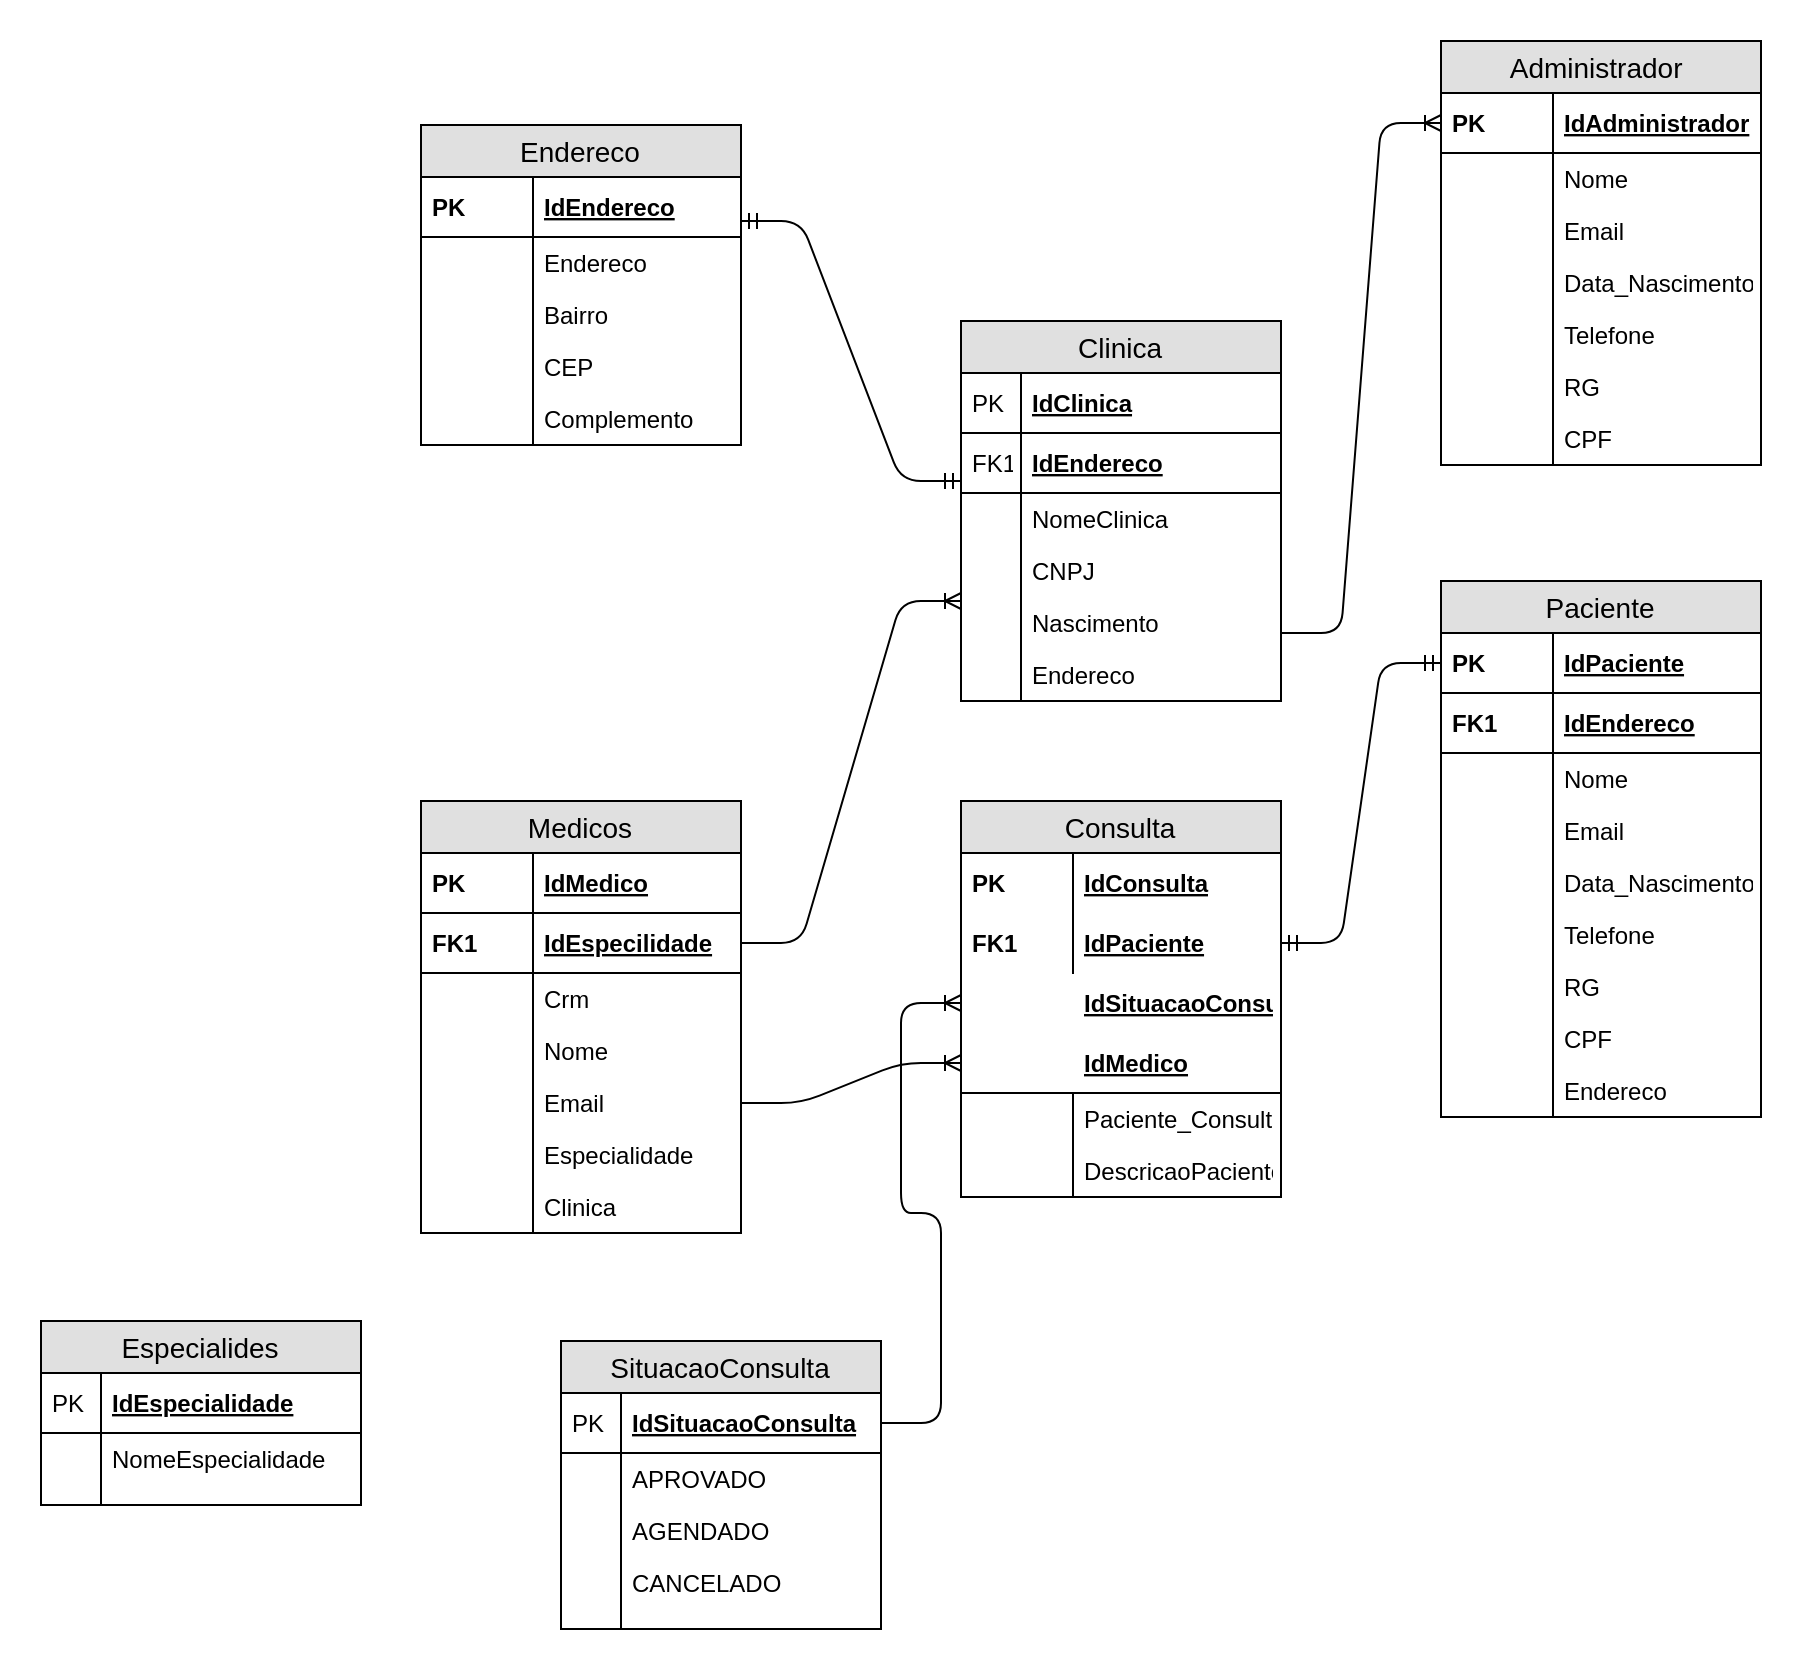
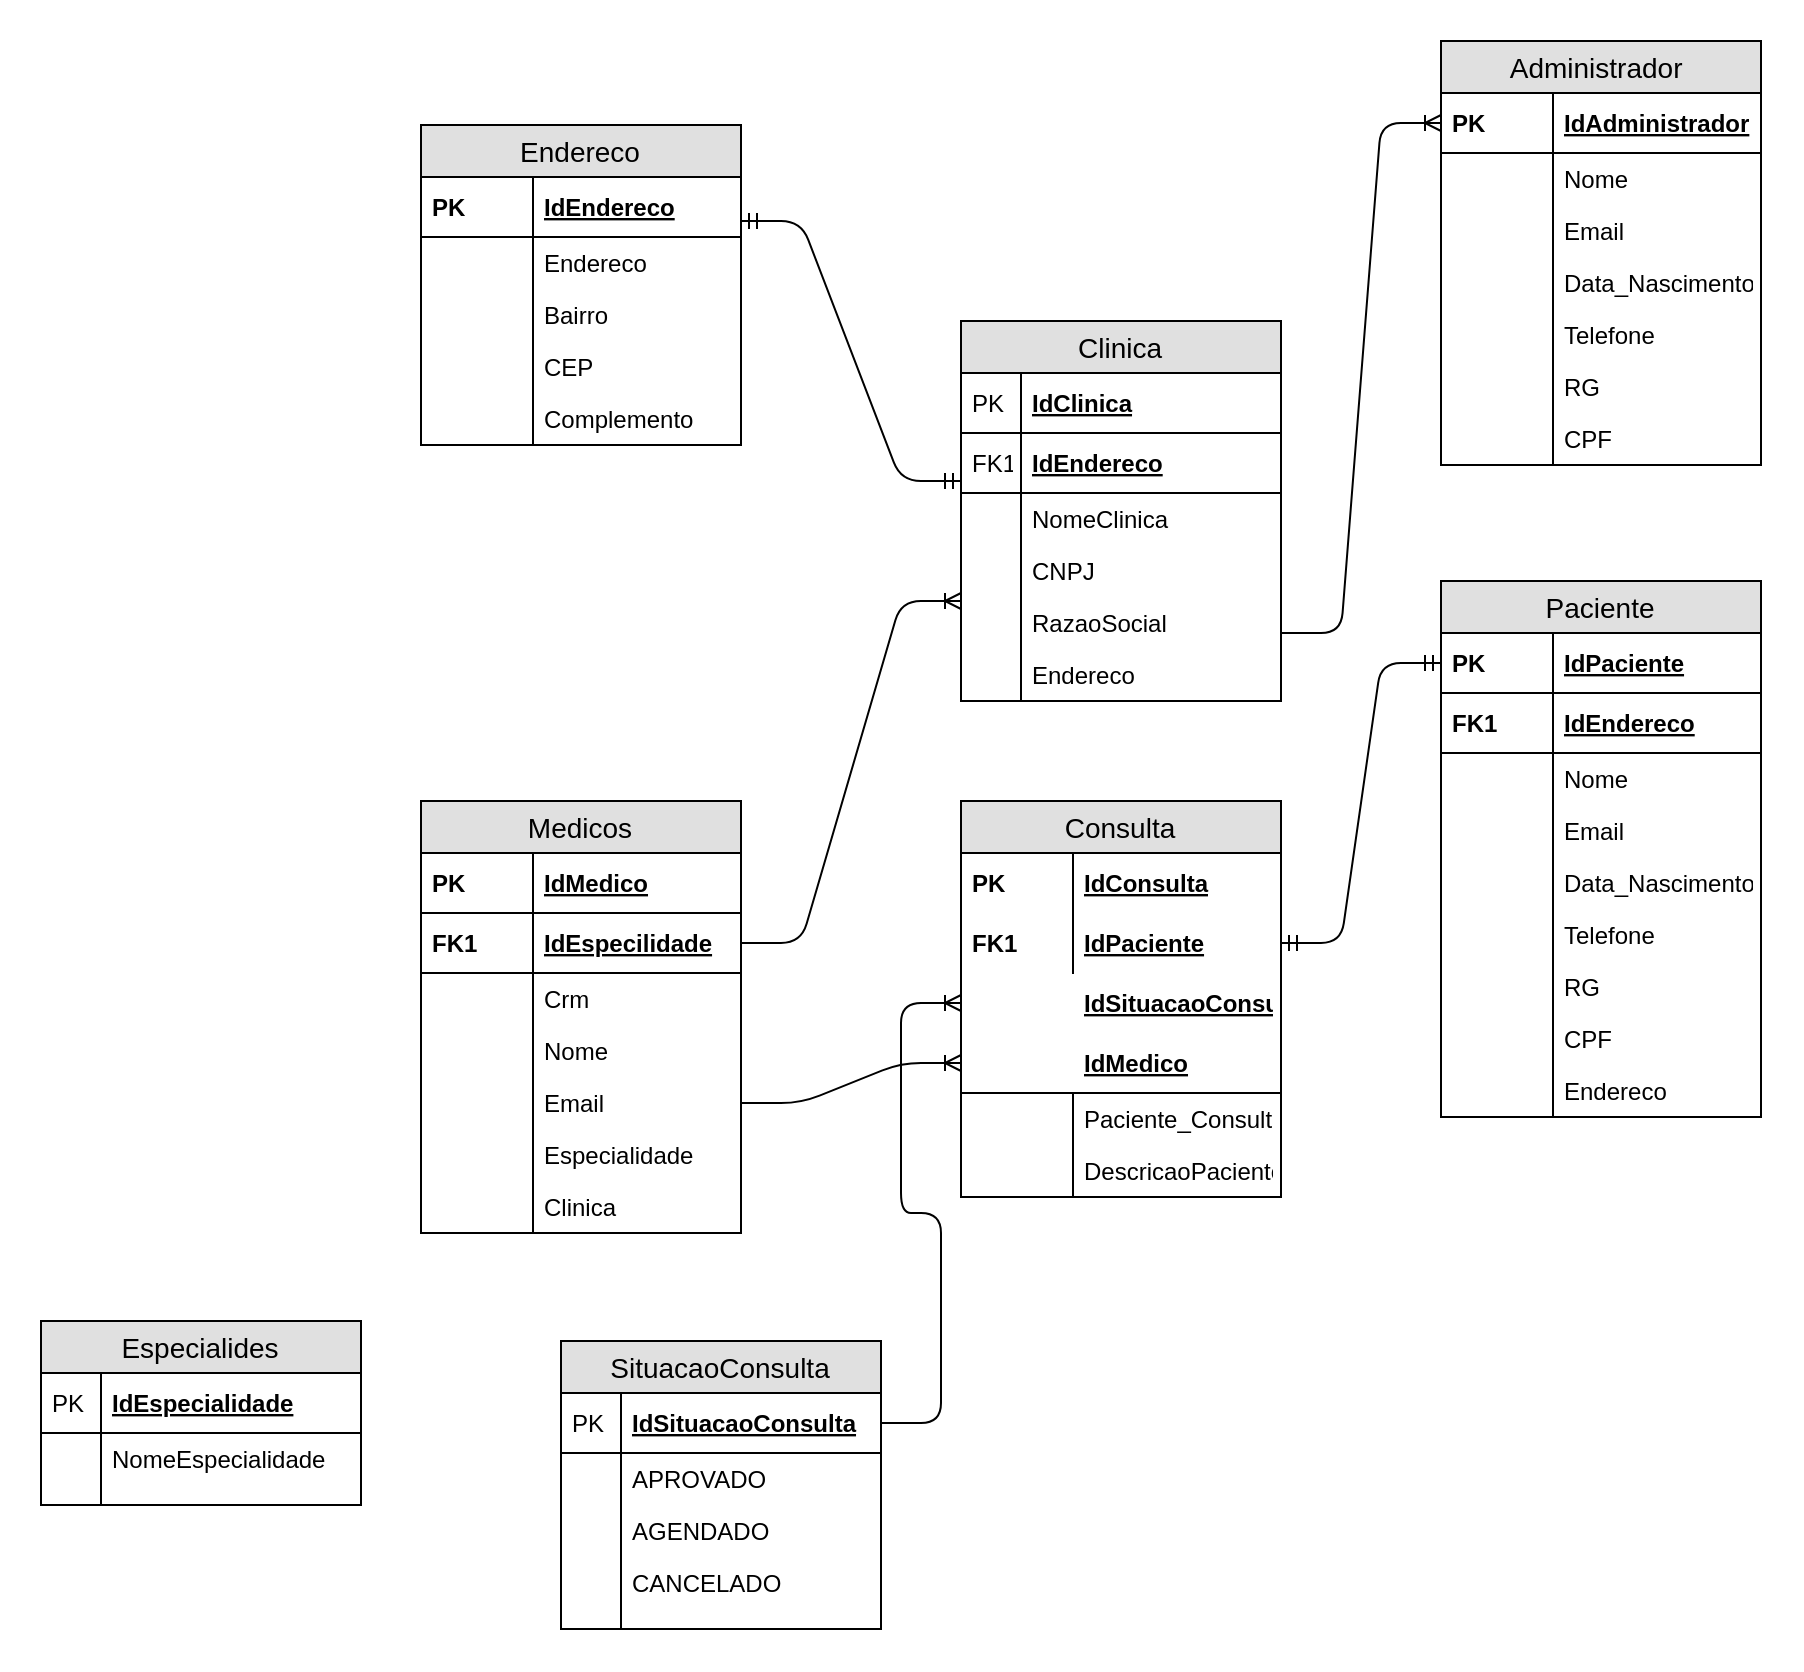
(1096, 624) -> (1100, 624)
